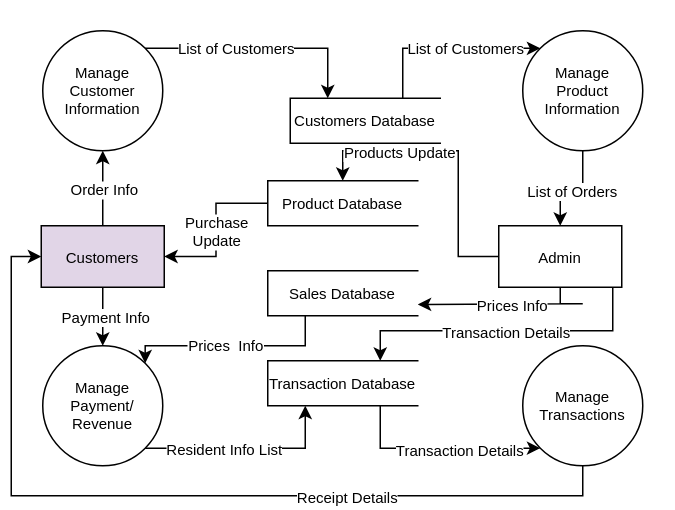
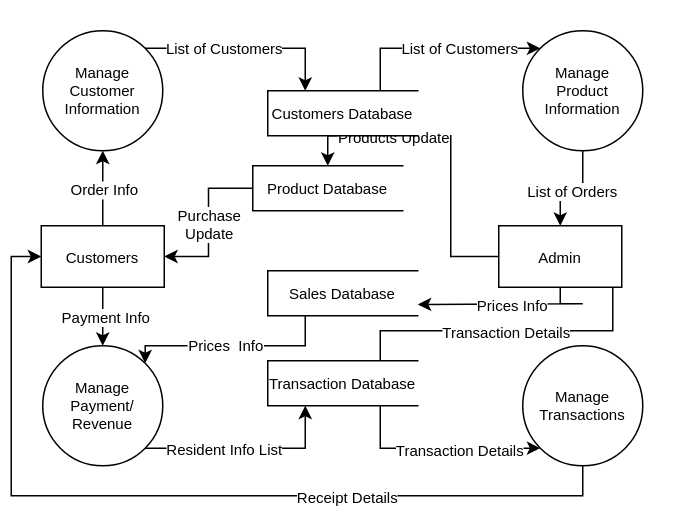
(365, 121) -> (343, 113)
(343, 203) -> (328, 188)
(103, 257) -> (103, 257)
(380, 349) -> (380, 352)
